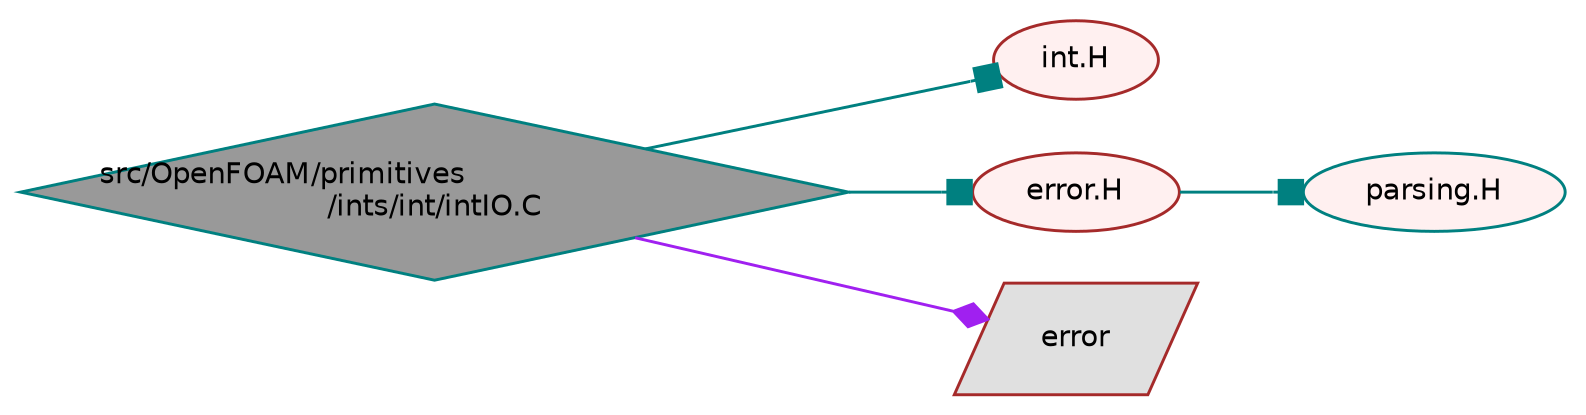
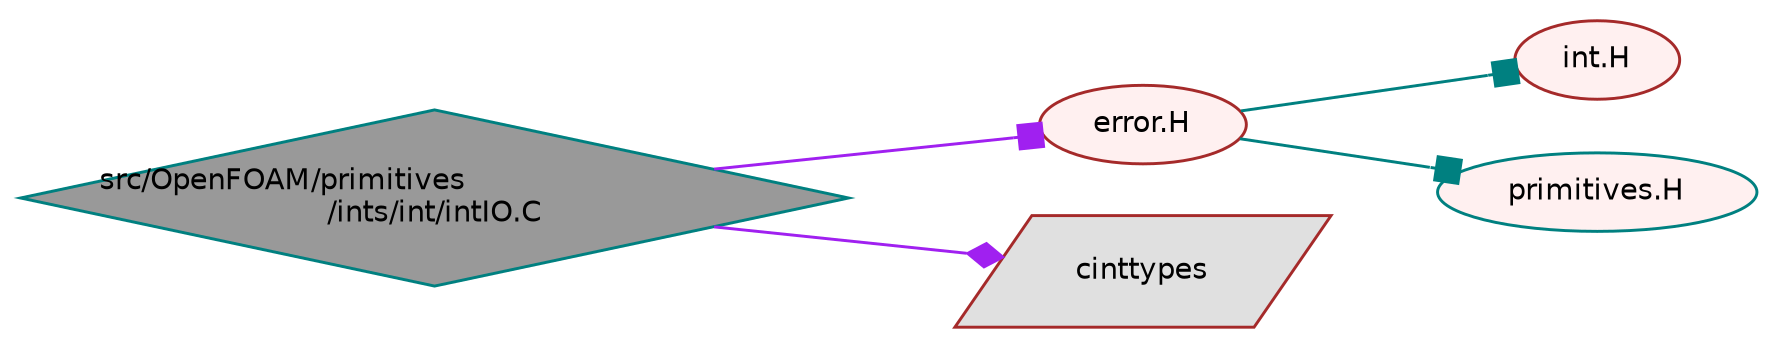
(808, 115) -> (1364, 93)
(895, 192) -> (864, 153)
(1434, 192) -> (1597, 192)
(1076, 339) -> (1143, 271)
